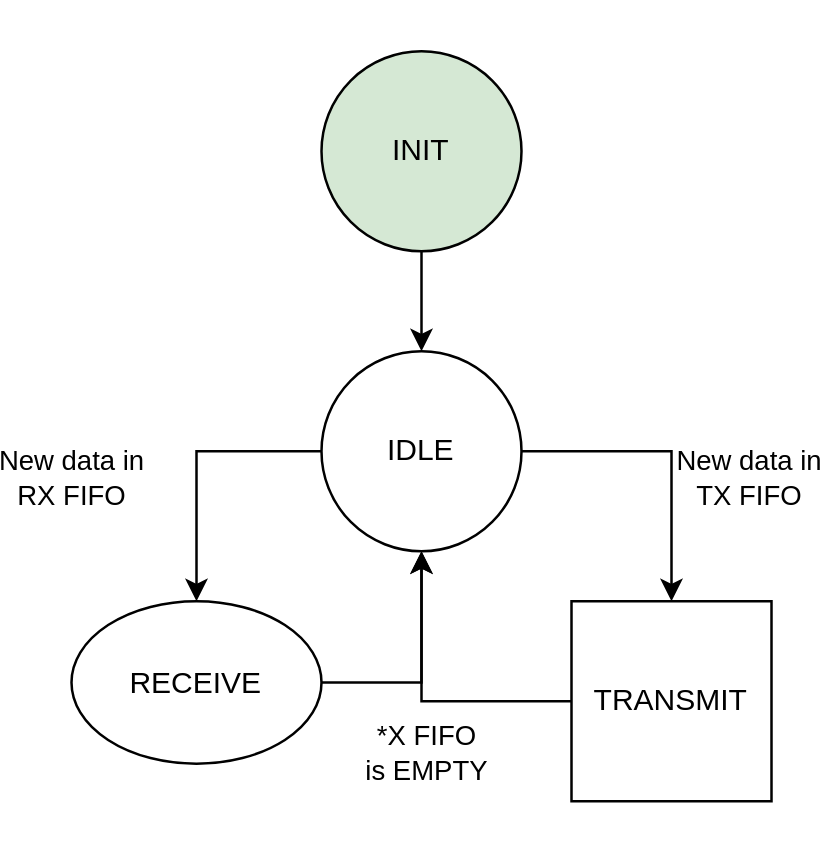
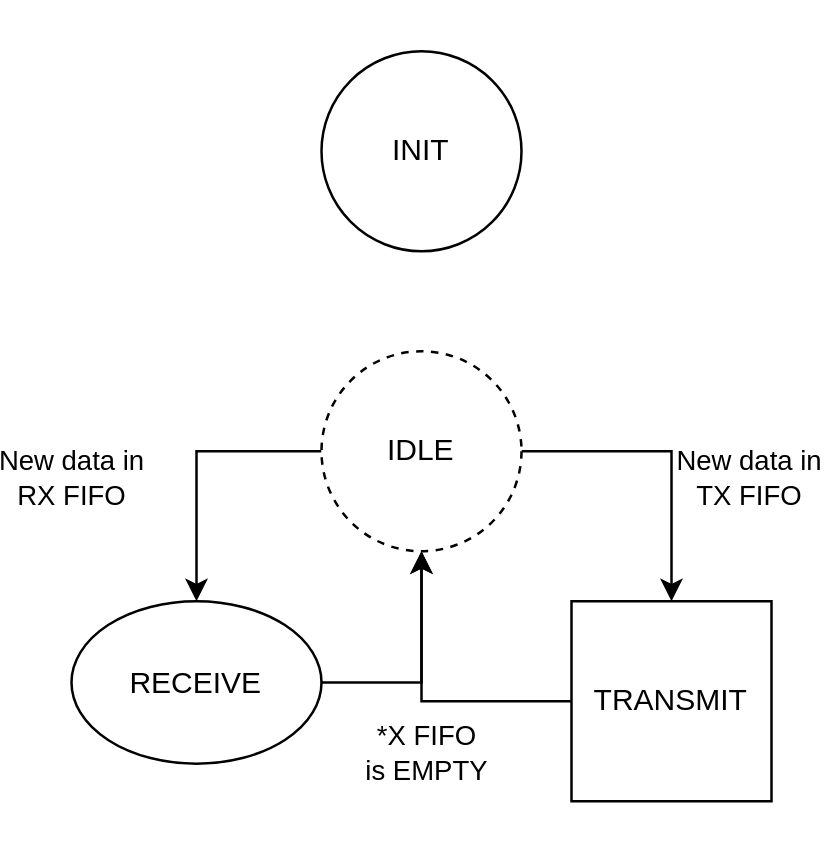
(421, 151) -> (421, 151)
(421, 293) -> none
(421, 451) -> (421, 451)
